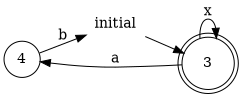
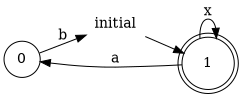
(22, 59) -> (22, 59)
(208, 63) -> (208, 63)
